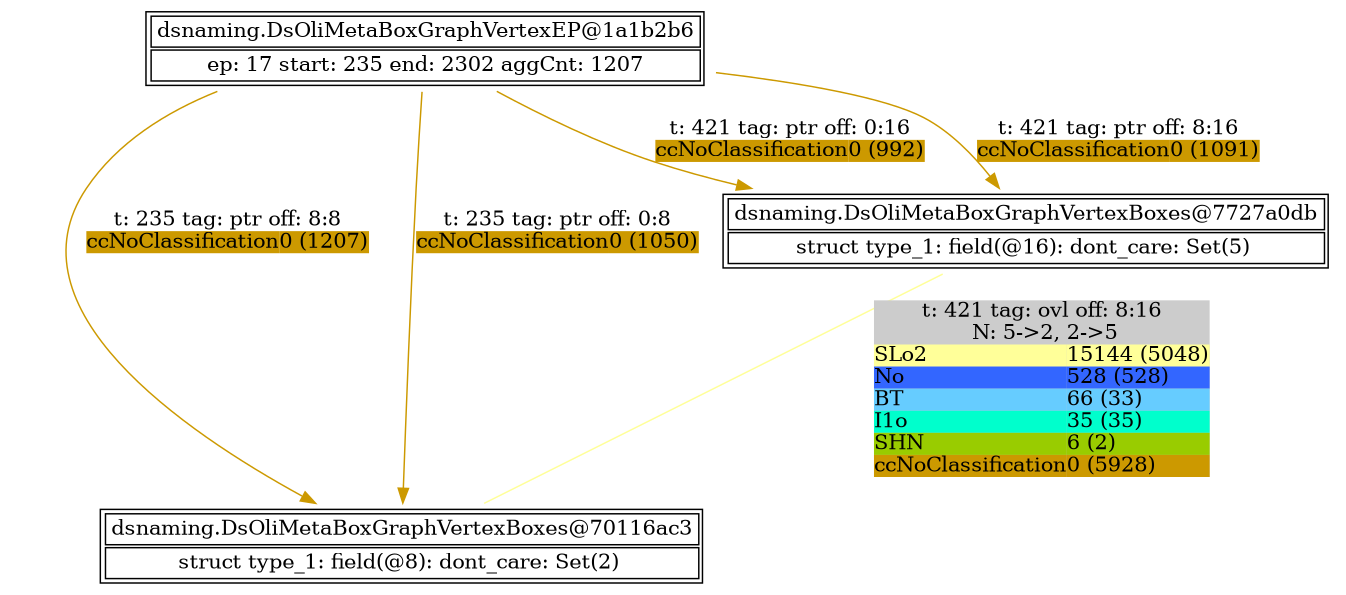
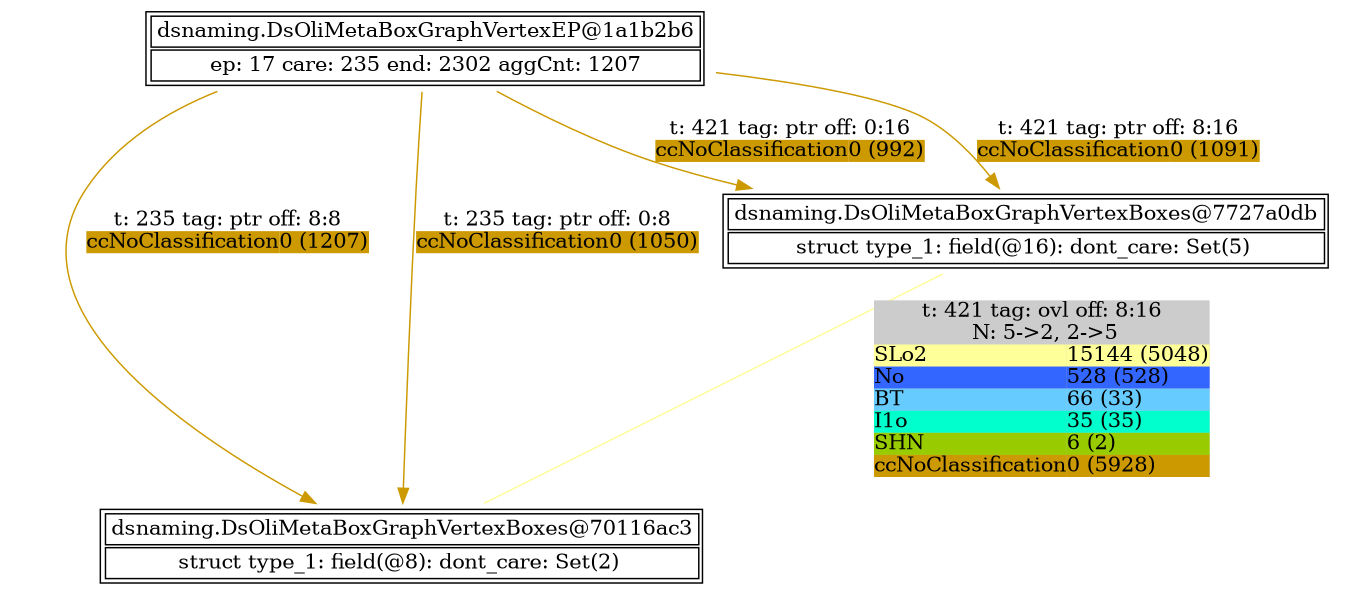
(426, 65) -> (426, 65)
